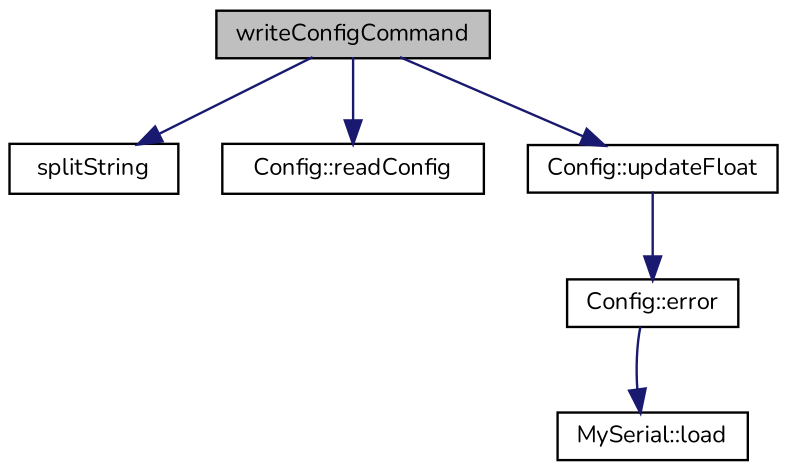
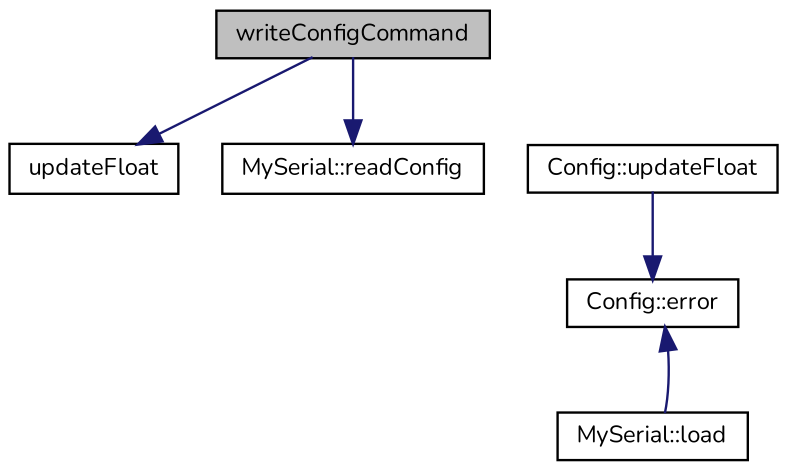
(492, 97) -> none
(94, 169) -> (94, 169)
(353, 169) -> (353, 169)
(637, 358) -> (668, 382)
